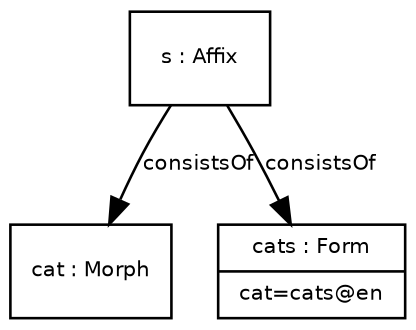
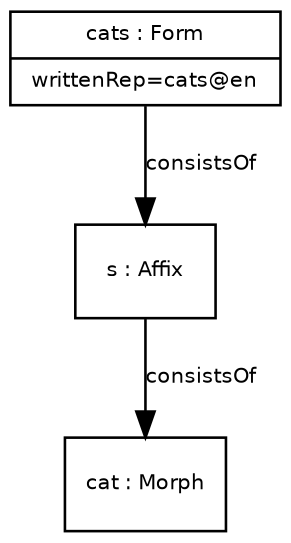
(254, 153) -> (145, 152)
(312, 293) -> (145, 81)
